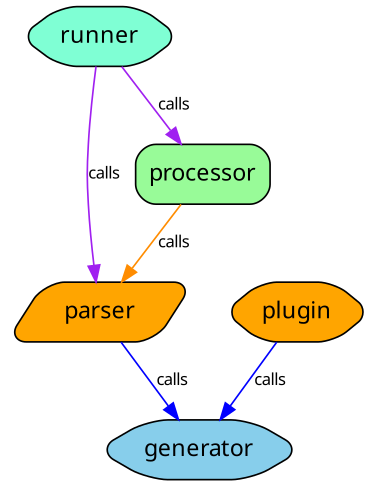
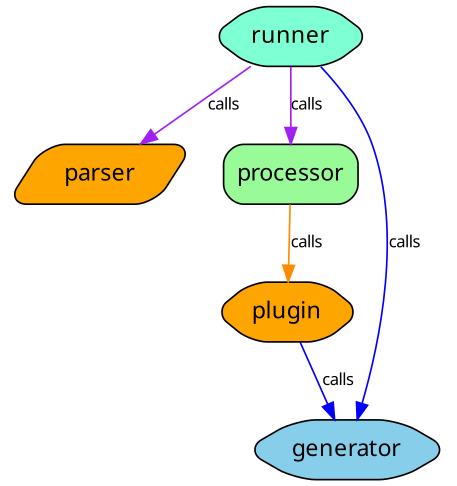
(157, 236) -> (289, 235)
(145, 374) -> (387, 227)
